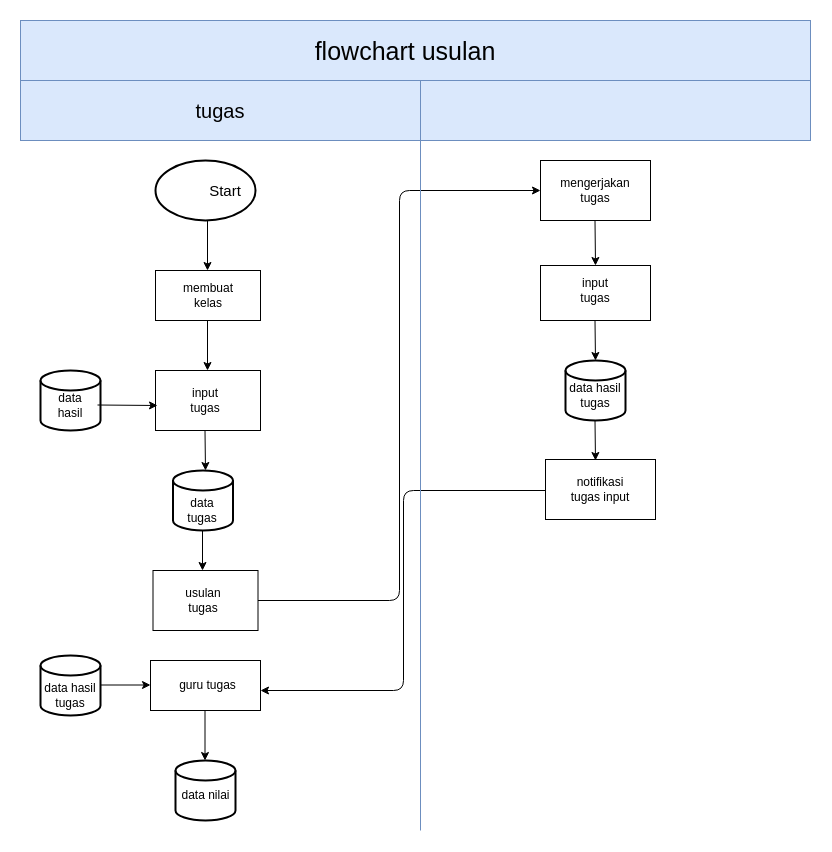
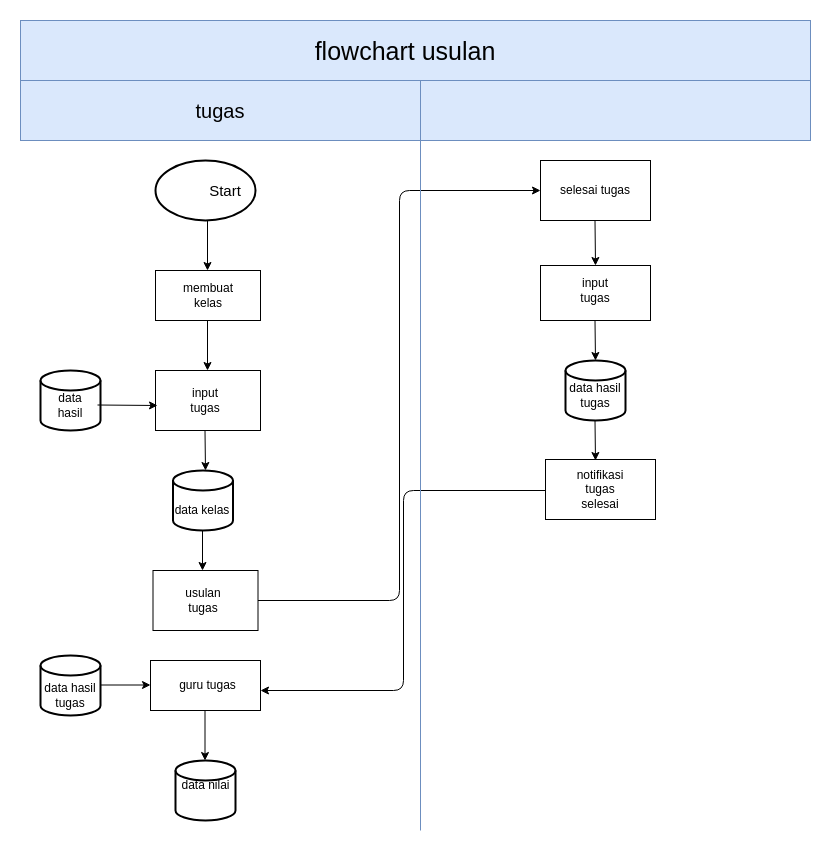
(596, 191) -> (596, 191)
(601, 490) -> (601, 490)
(203, 511) -> (203, 511)
(206, 796) -> (206, 786)
